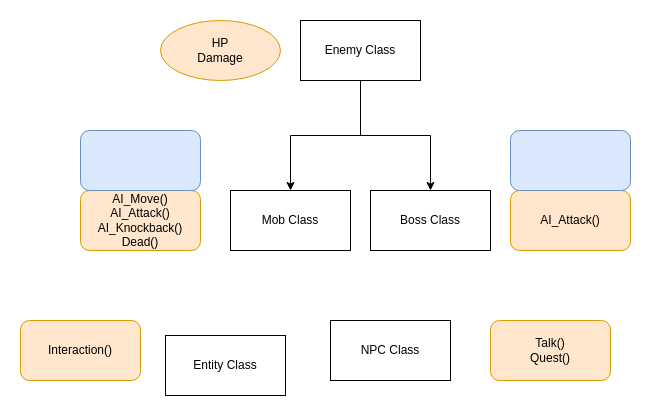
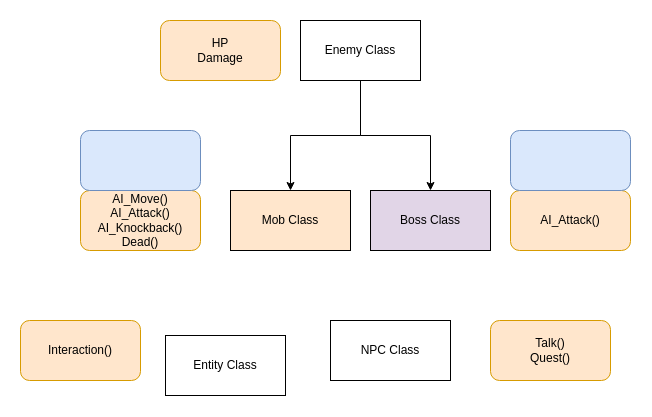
(221, 51) -> (221, 51)
(291, 221) -> (291, 221)
(431, 221) -> (431, 221)
